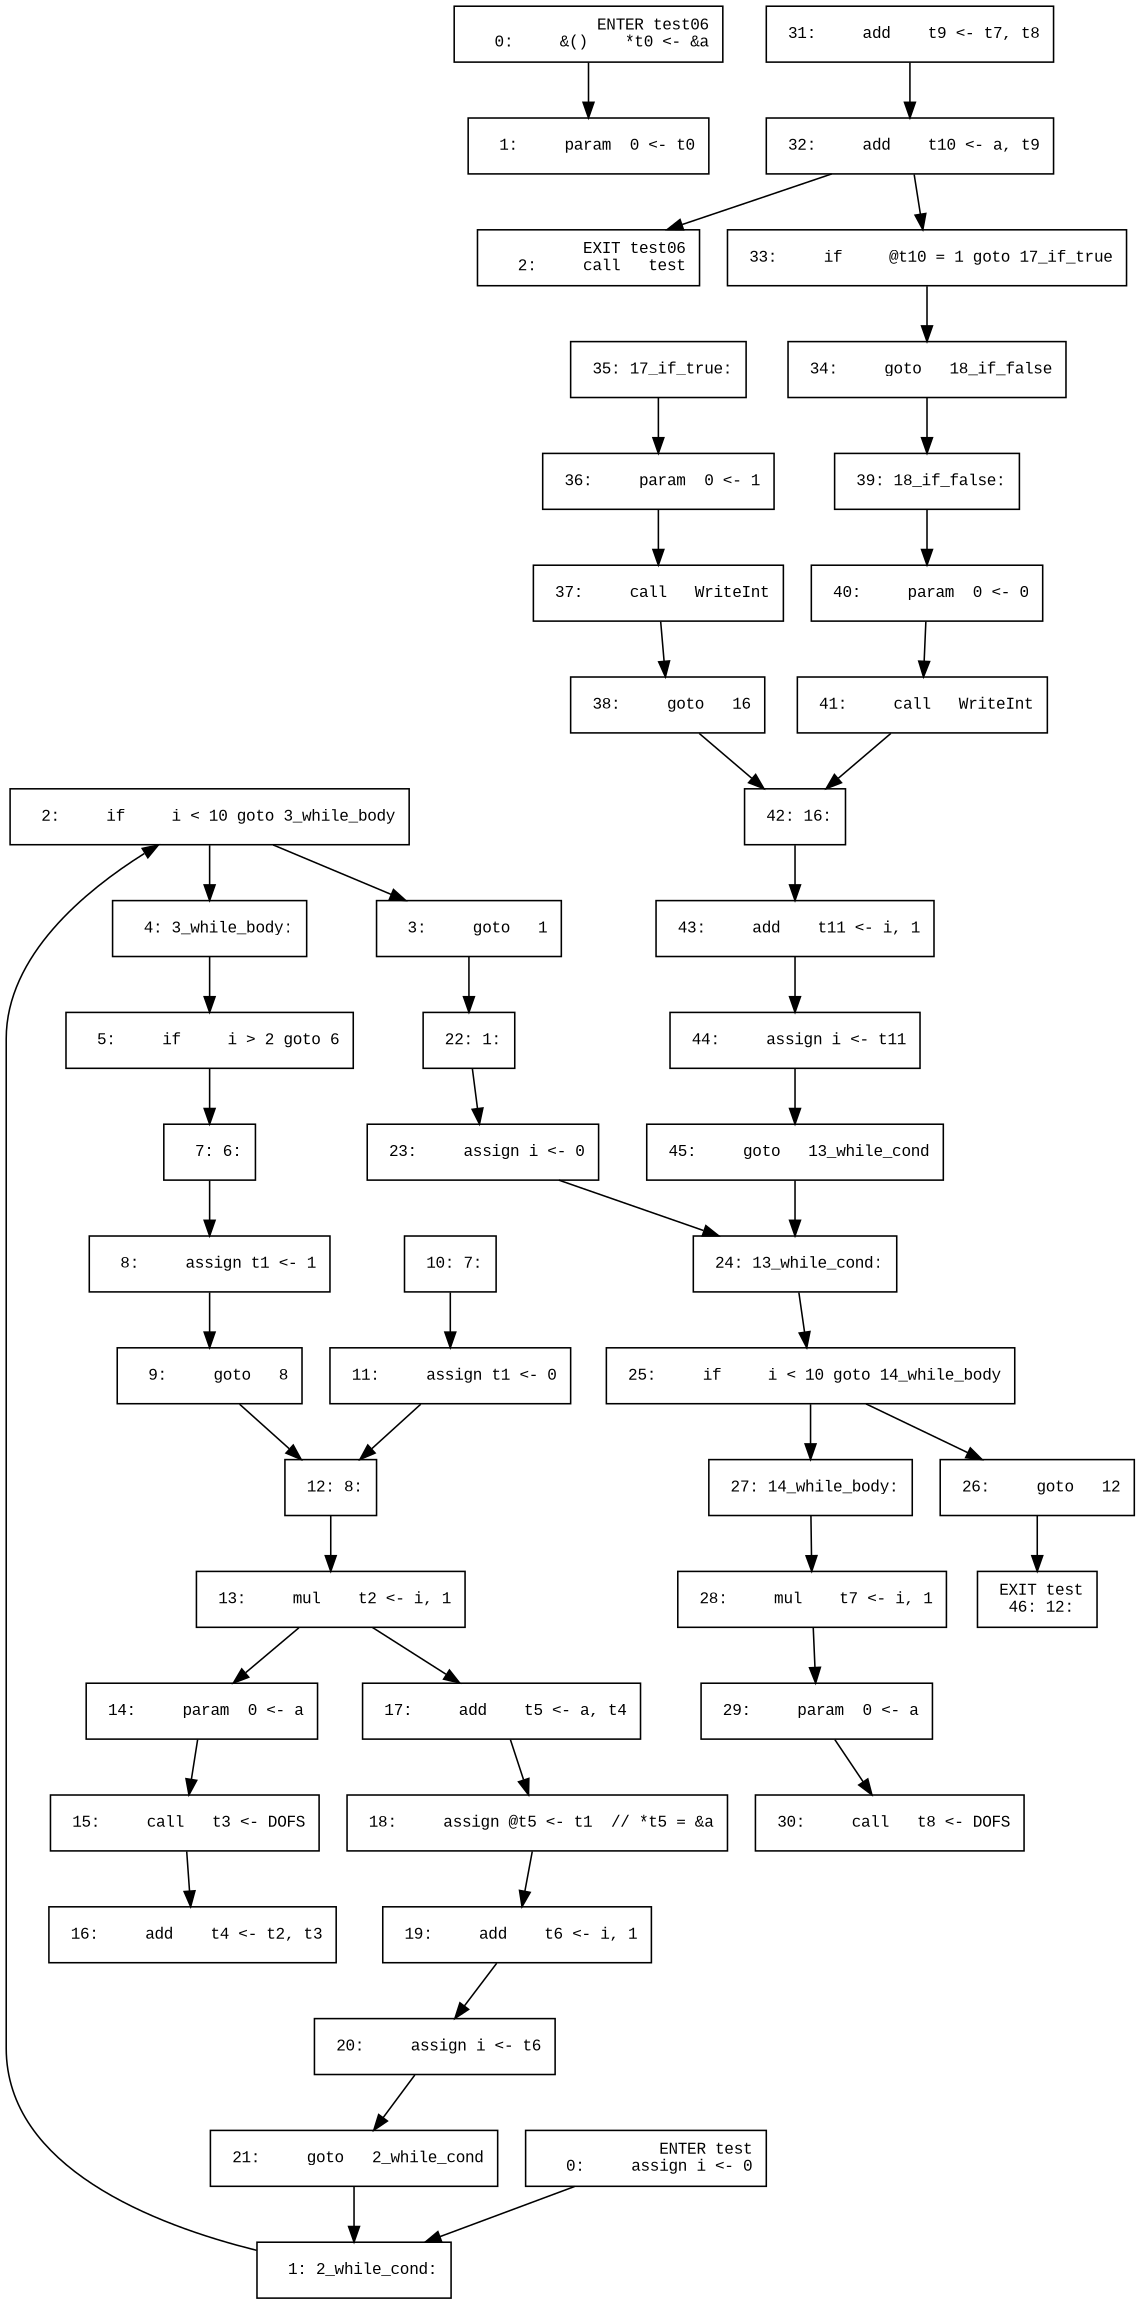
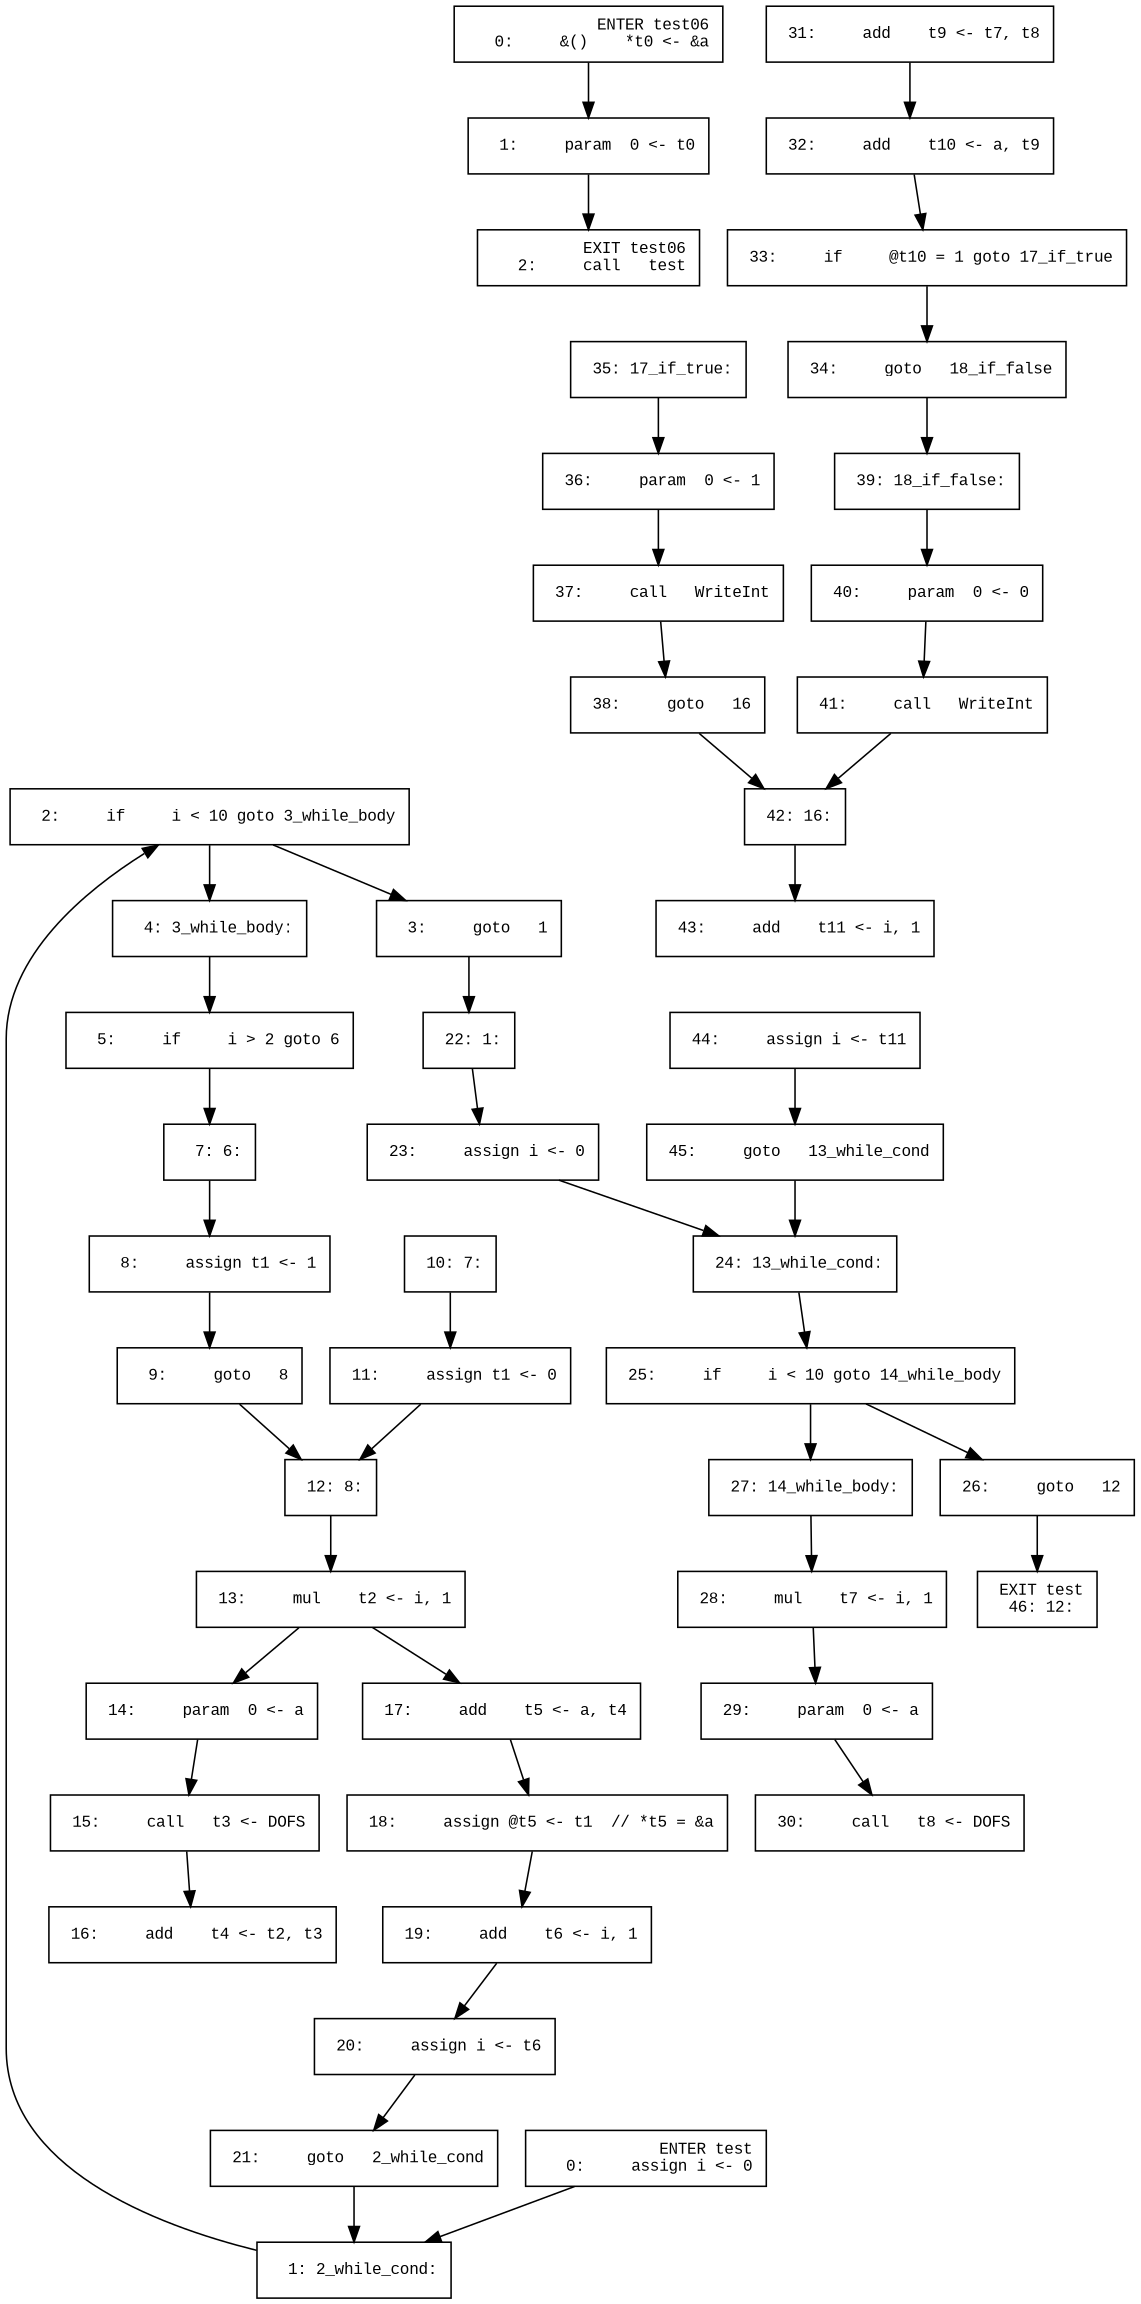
(757, 199) -> (589, 194)
(795, 977) -> none
